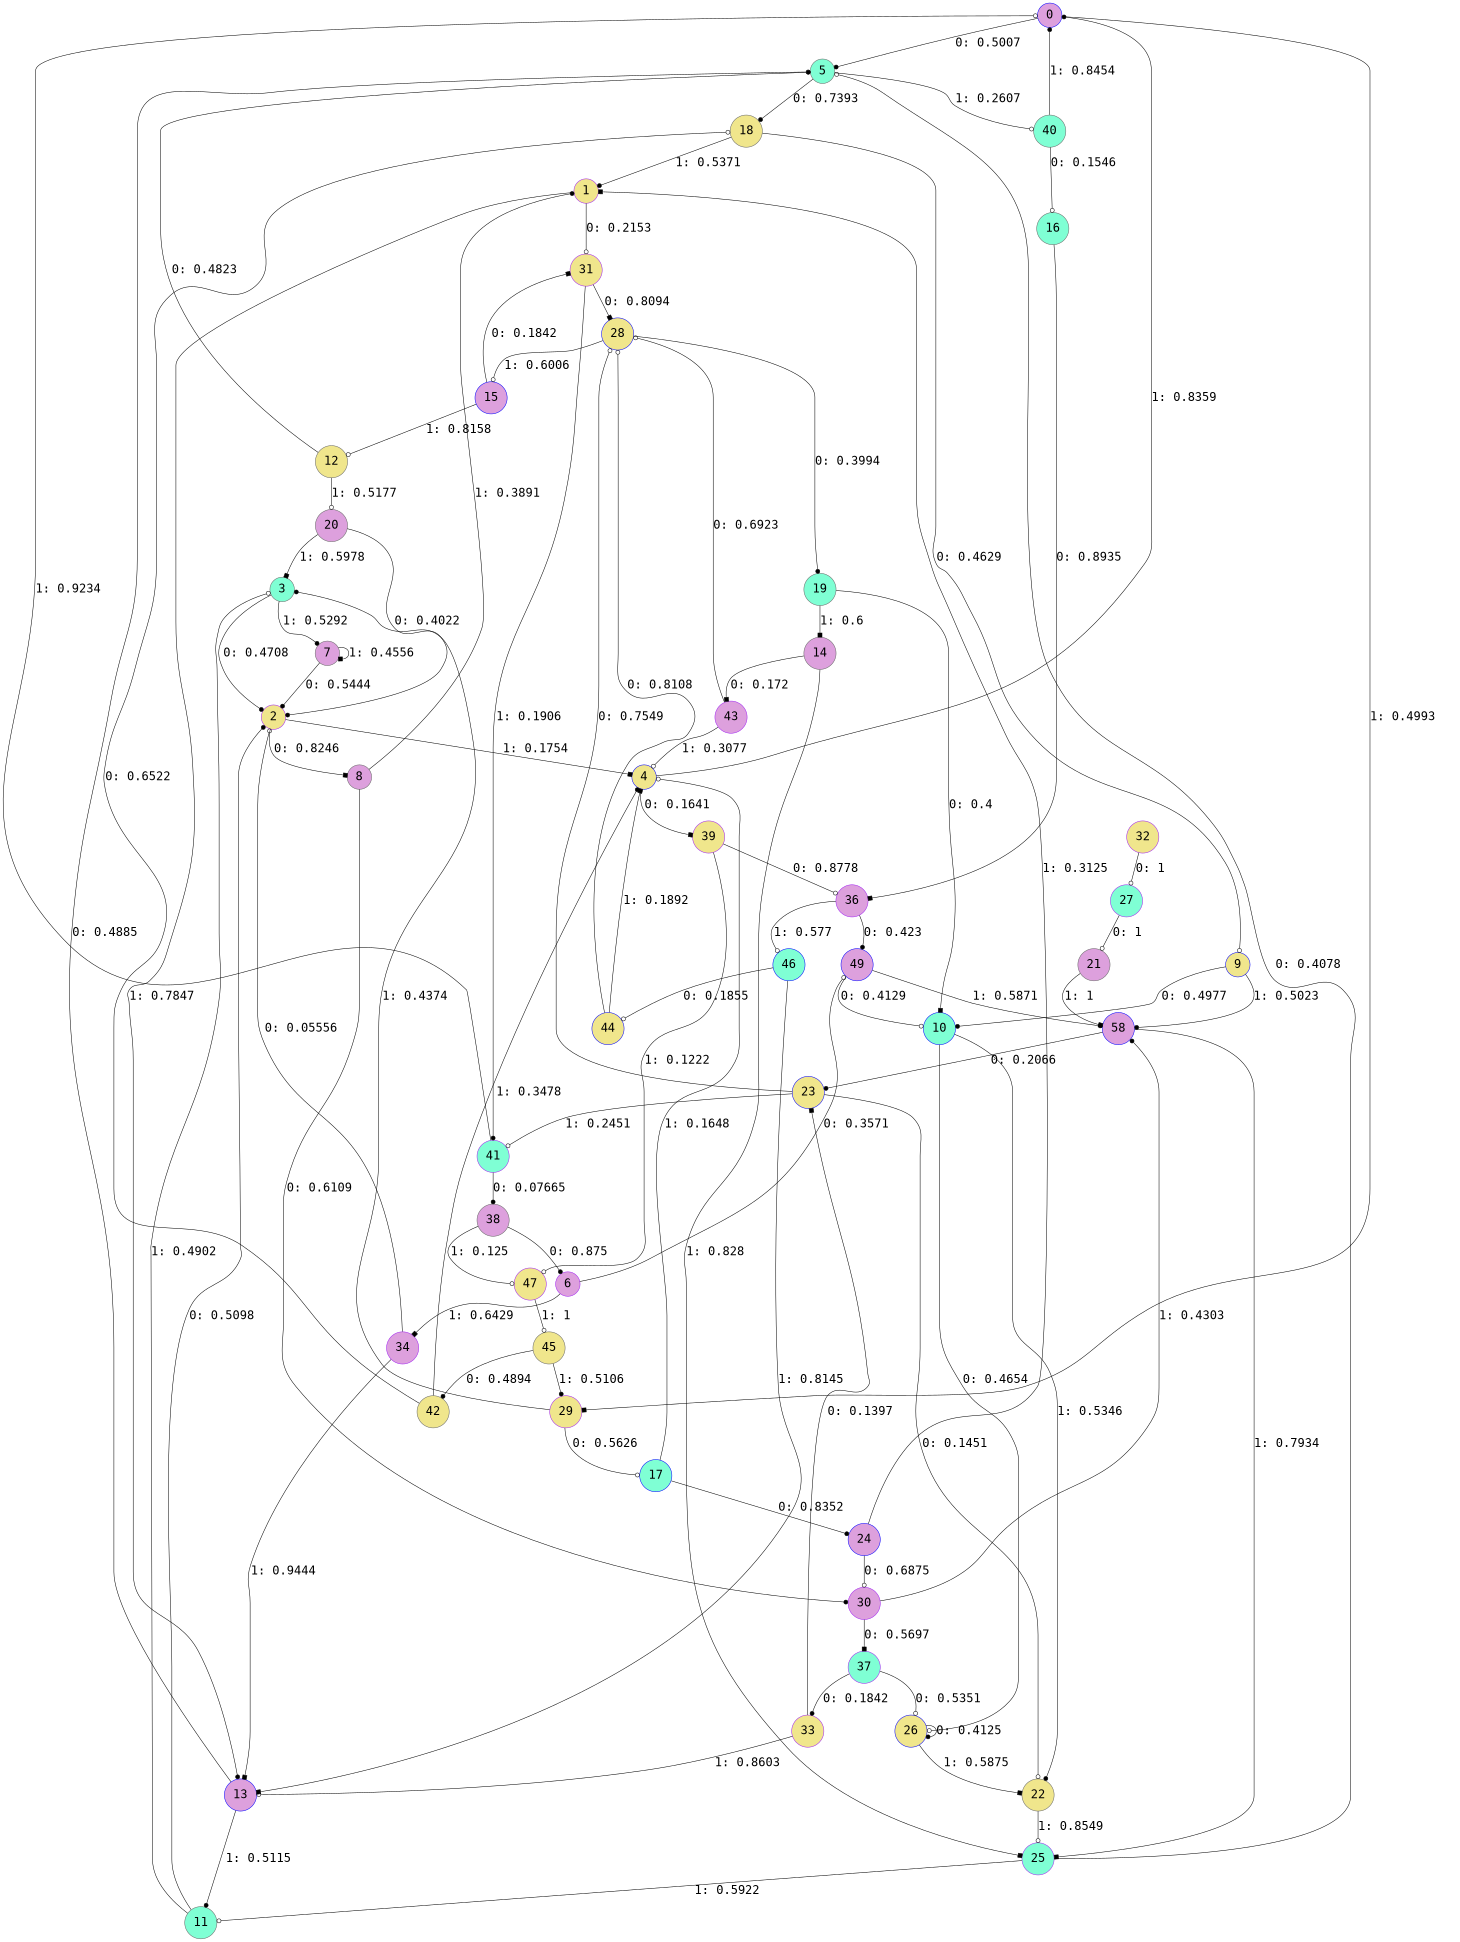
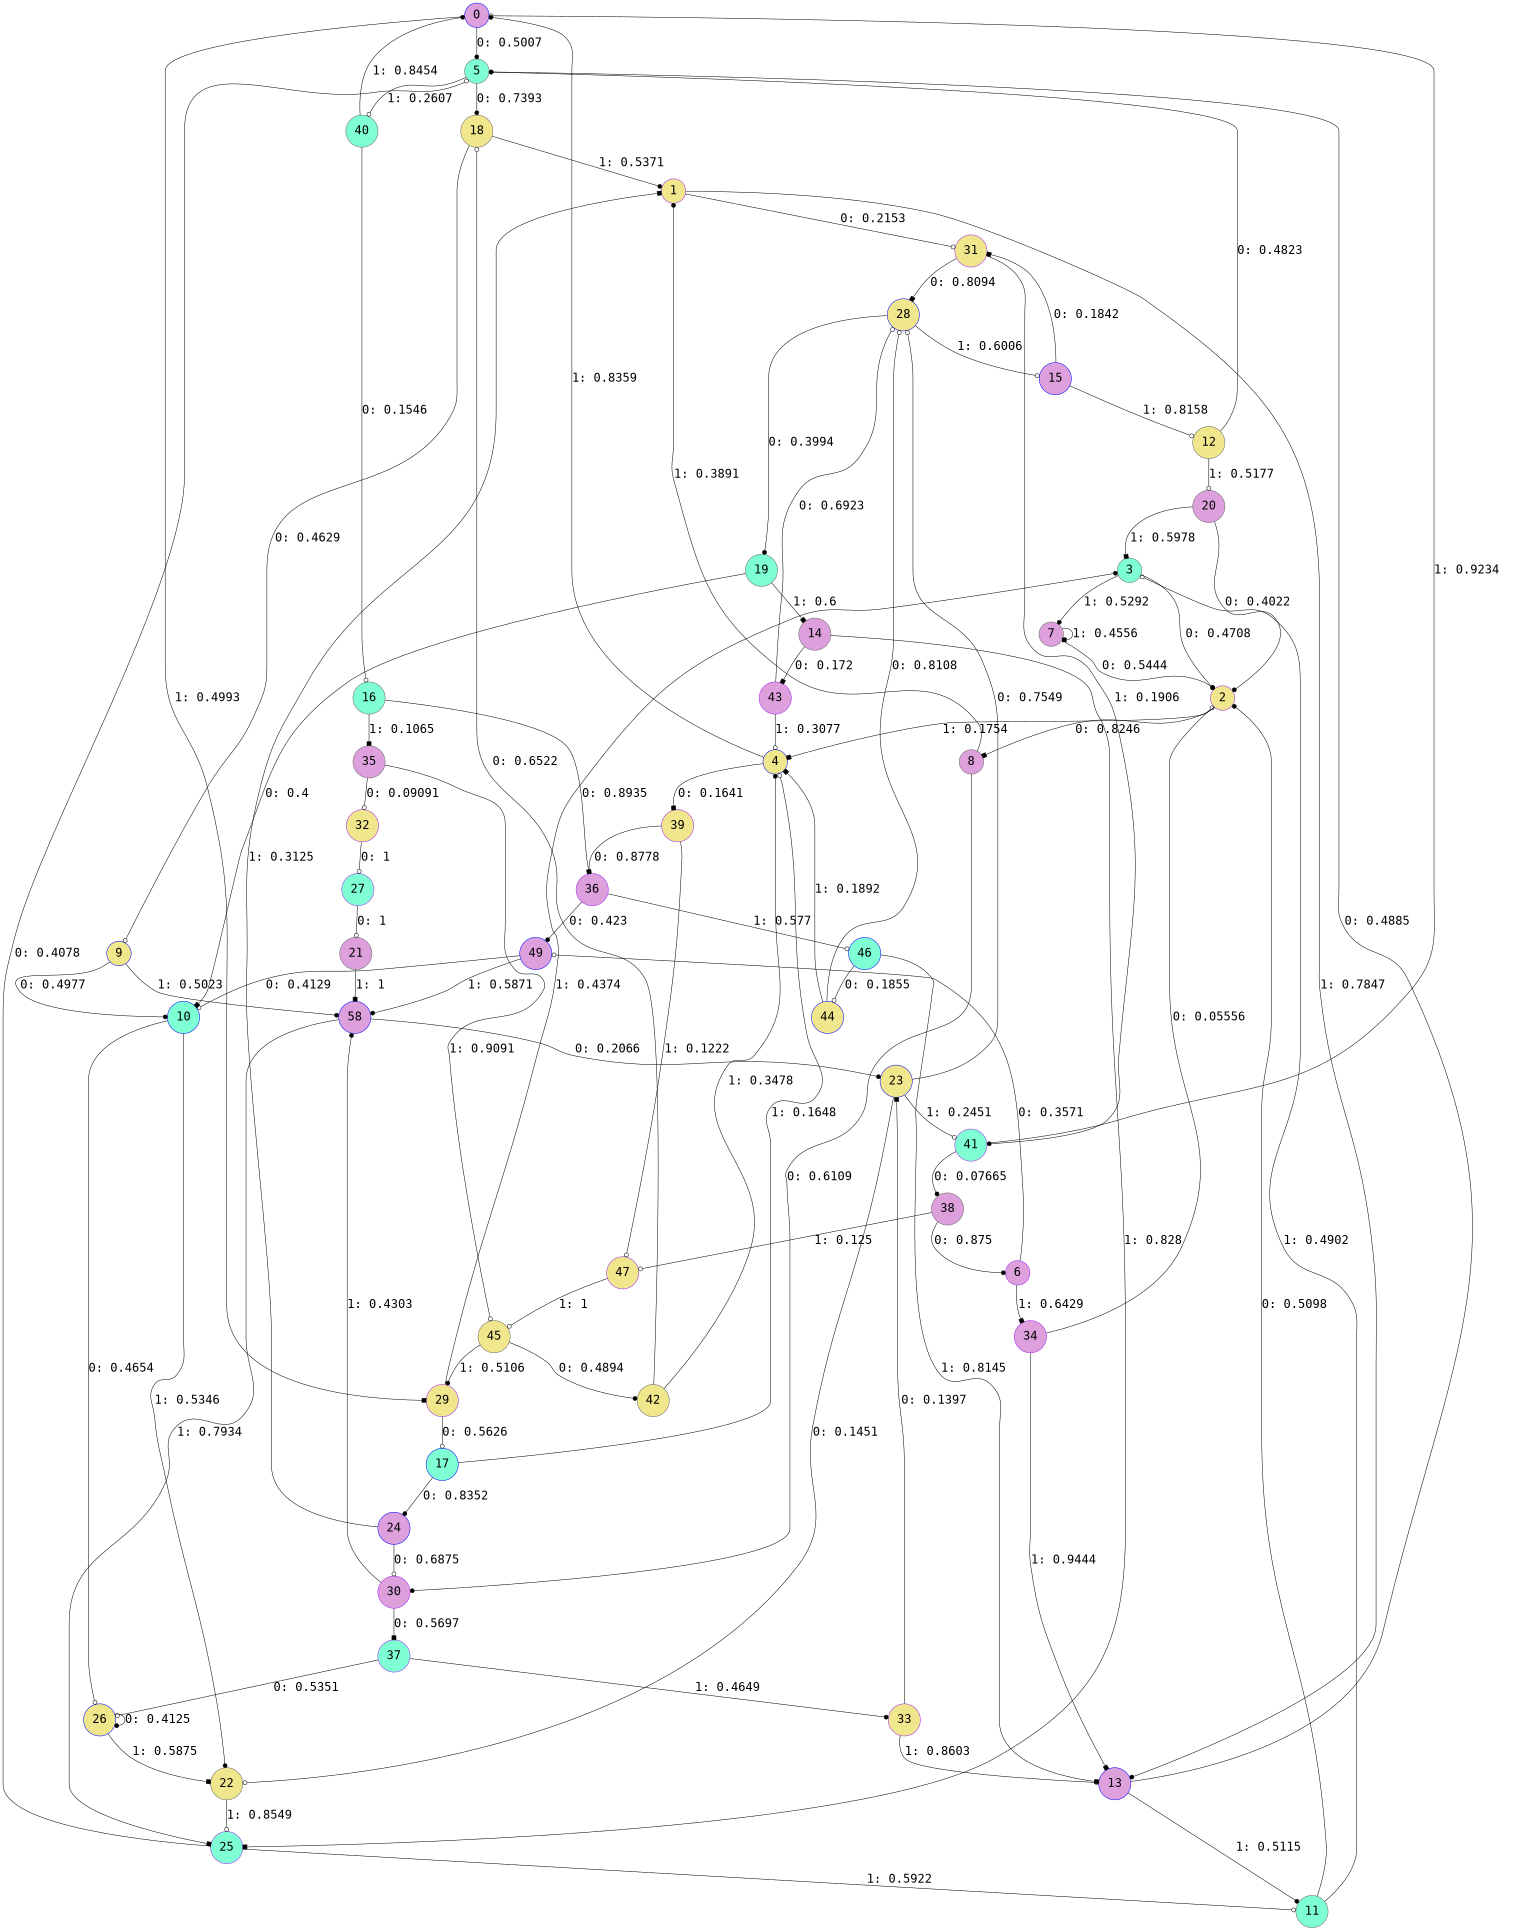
none -> (369, 762)
(867, 1699) -> (739, 1688)
